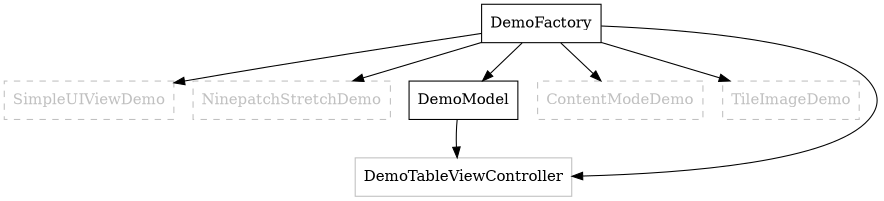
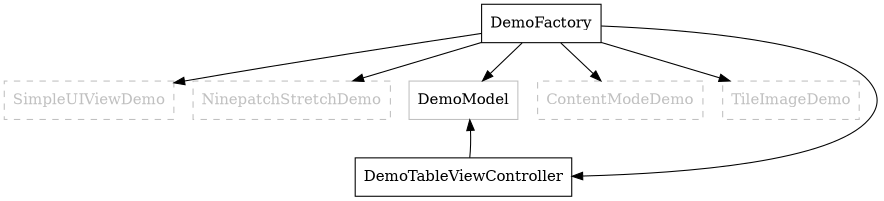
(463, 100) -> (463, 100)
(456, 133) -> (471, 144)
(463, 177) -> (463, 177)
